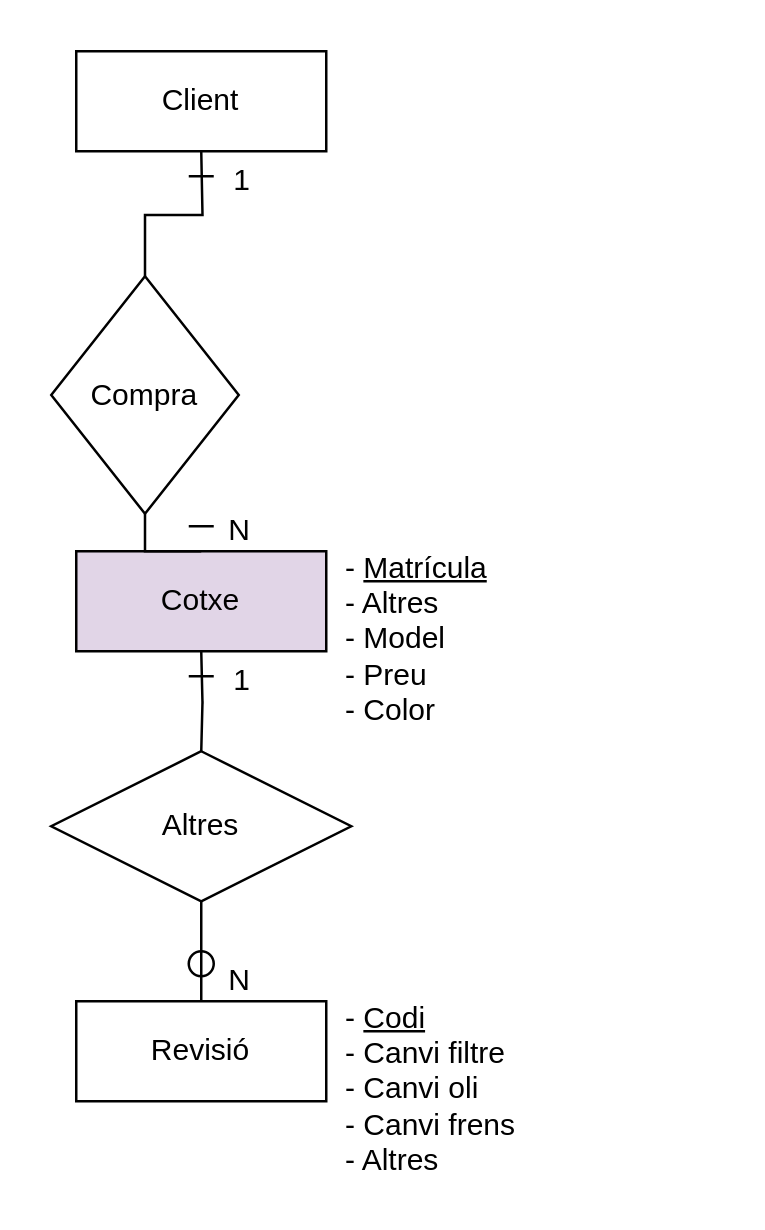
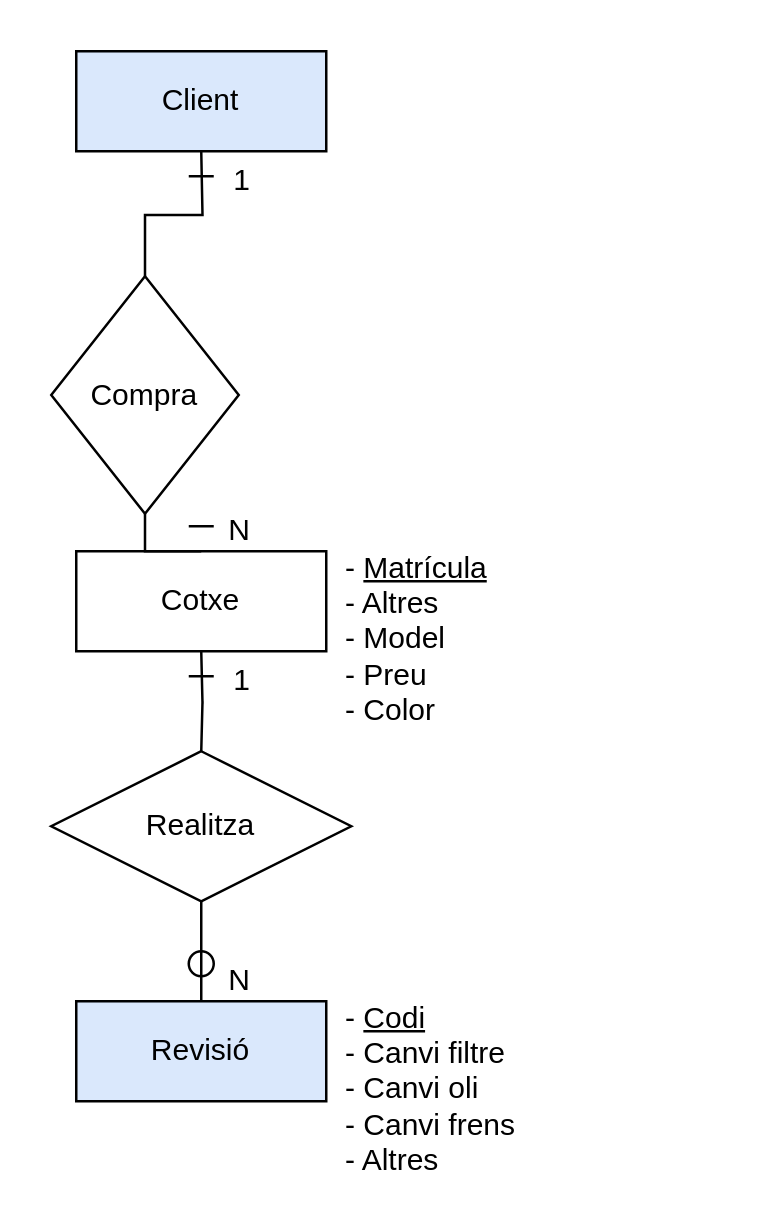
(201, 101) -> (201, 101)
(201, 601) -> (201, 601)
(201, 826) -> (201, 826)
(201, 1051) -> (201, 1051)
